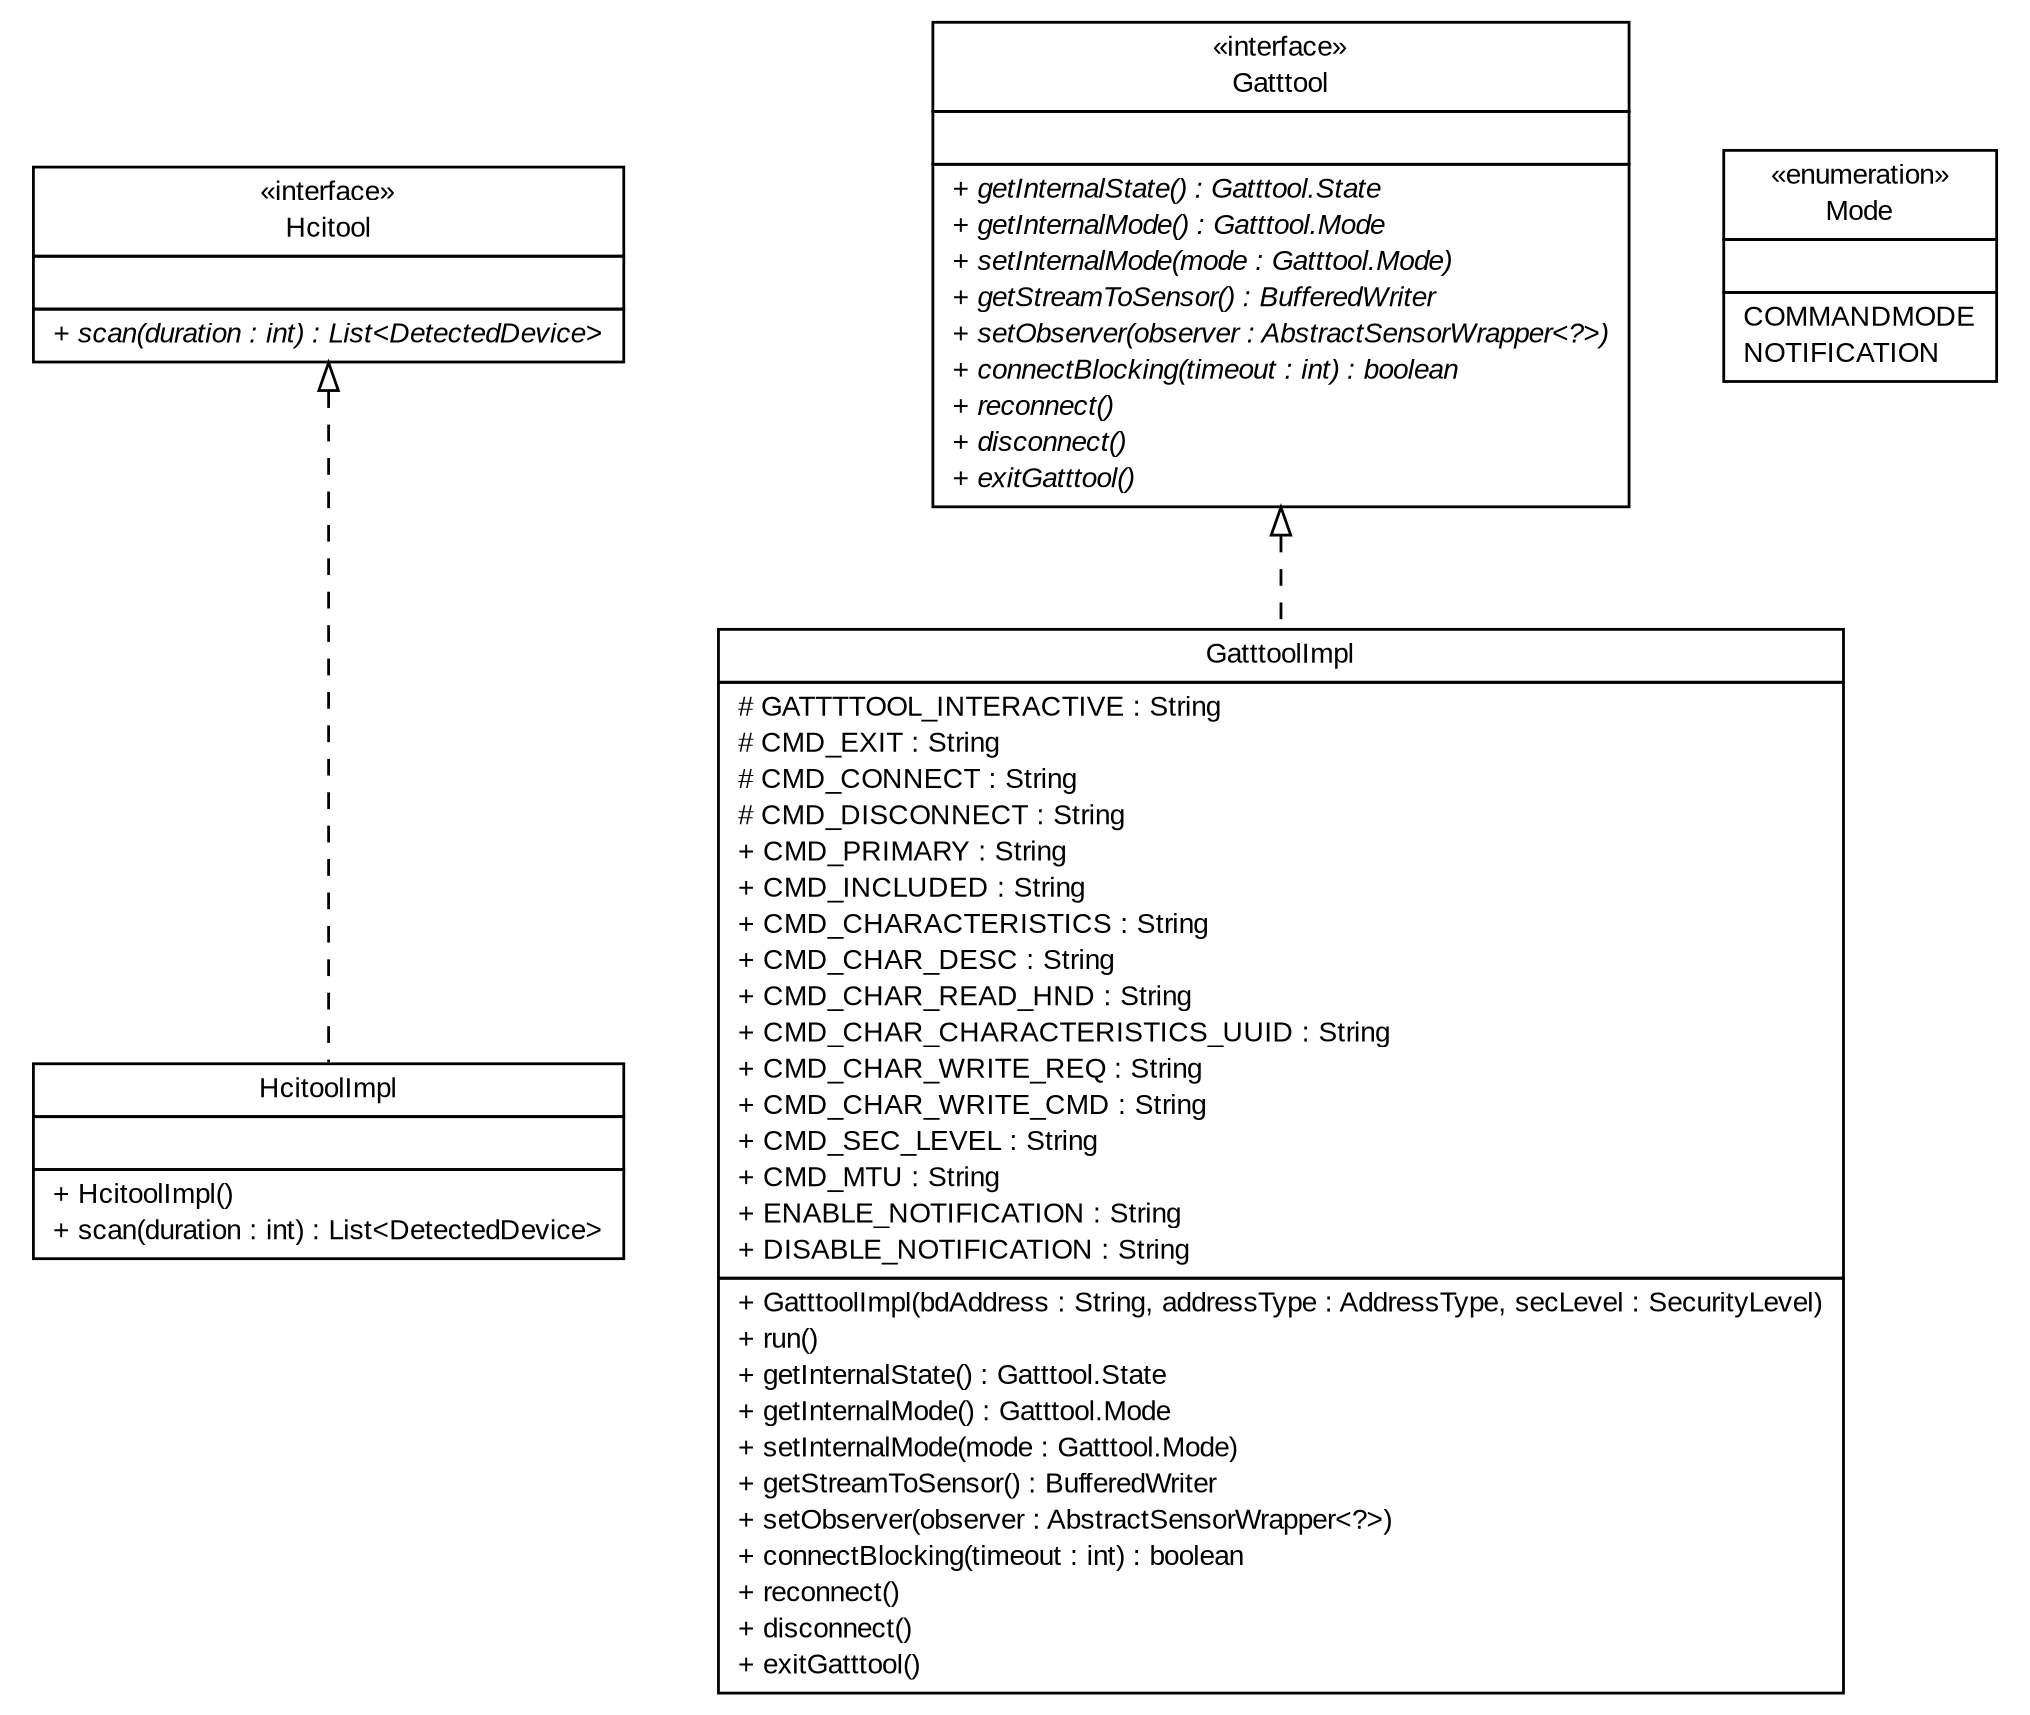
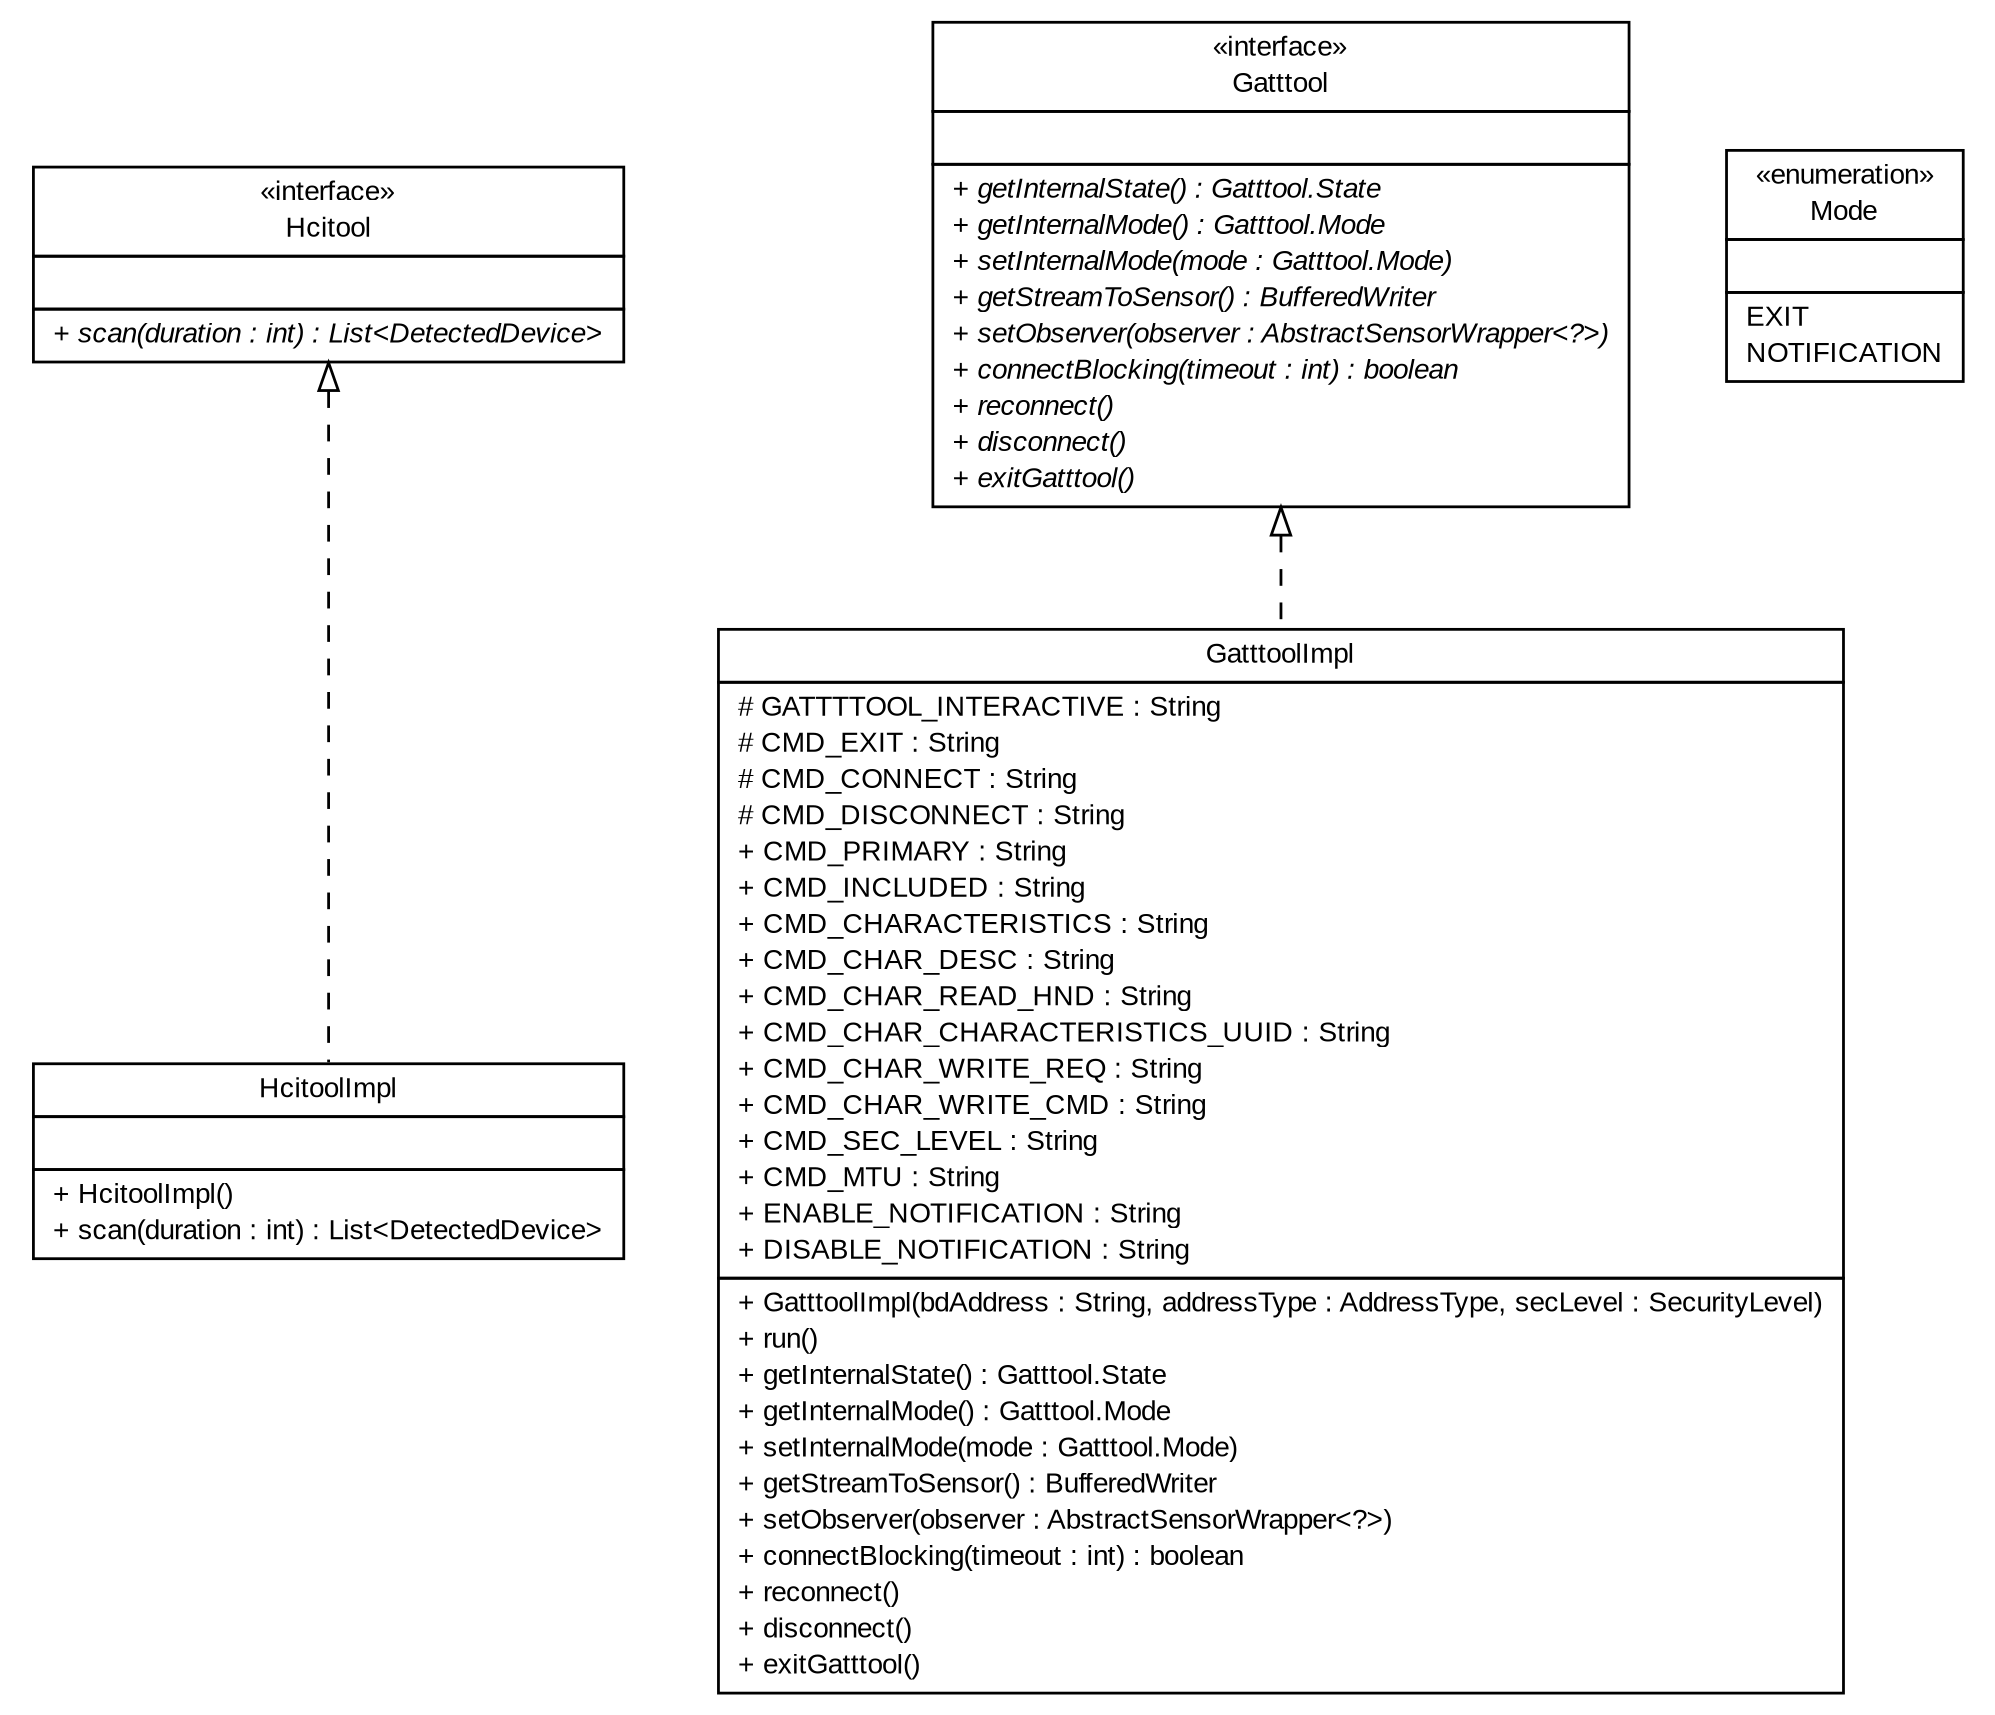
(1860, 317) -> (1778, 317)
